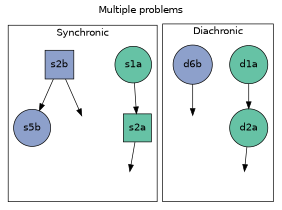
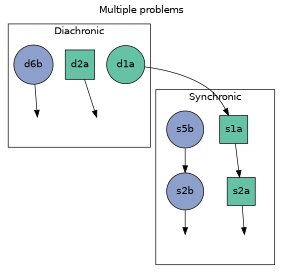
(59, 65) -> (185, 191)
(133, 65) -> (234, 129)
(48, 92) -> (185, 157)
(249, 93) -> (191, 79)
(249, 128) -> (80, 65)
